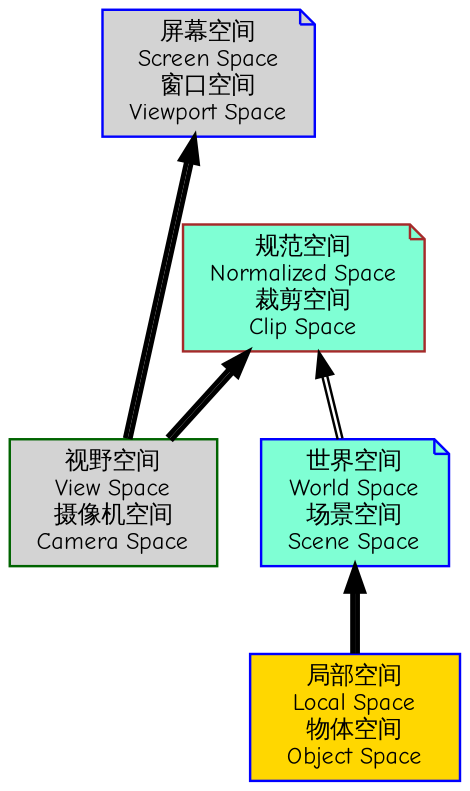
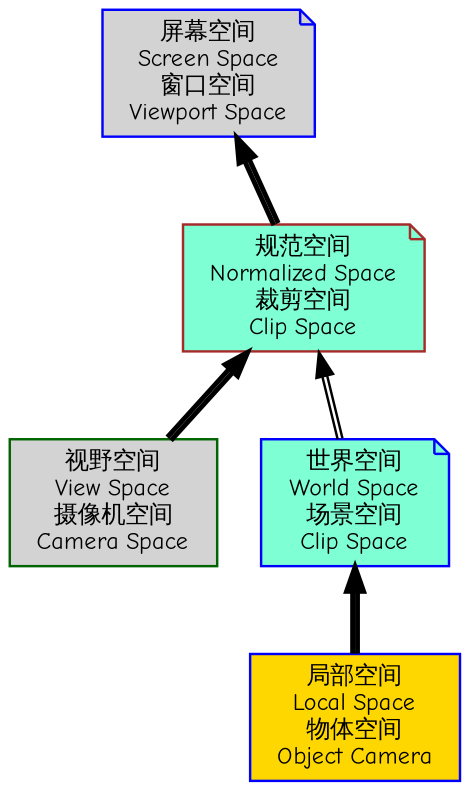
(158, 300) -> (261, 192)
(355, 503) -> (355, 503)
(355, 717) -> (355, 717)
